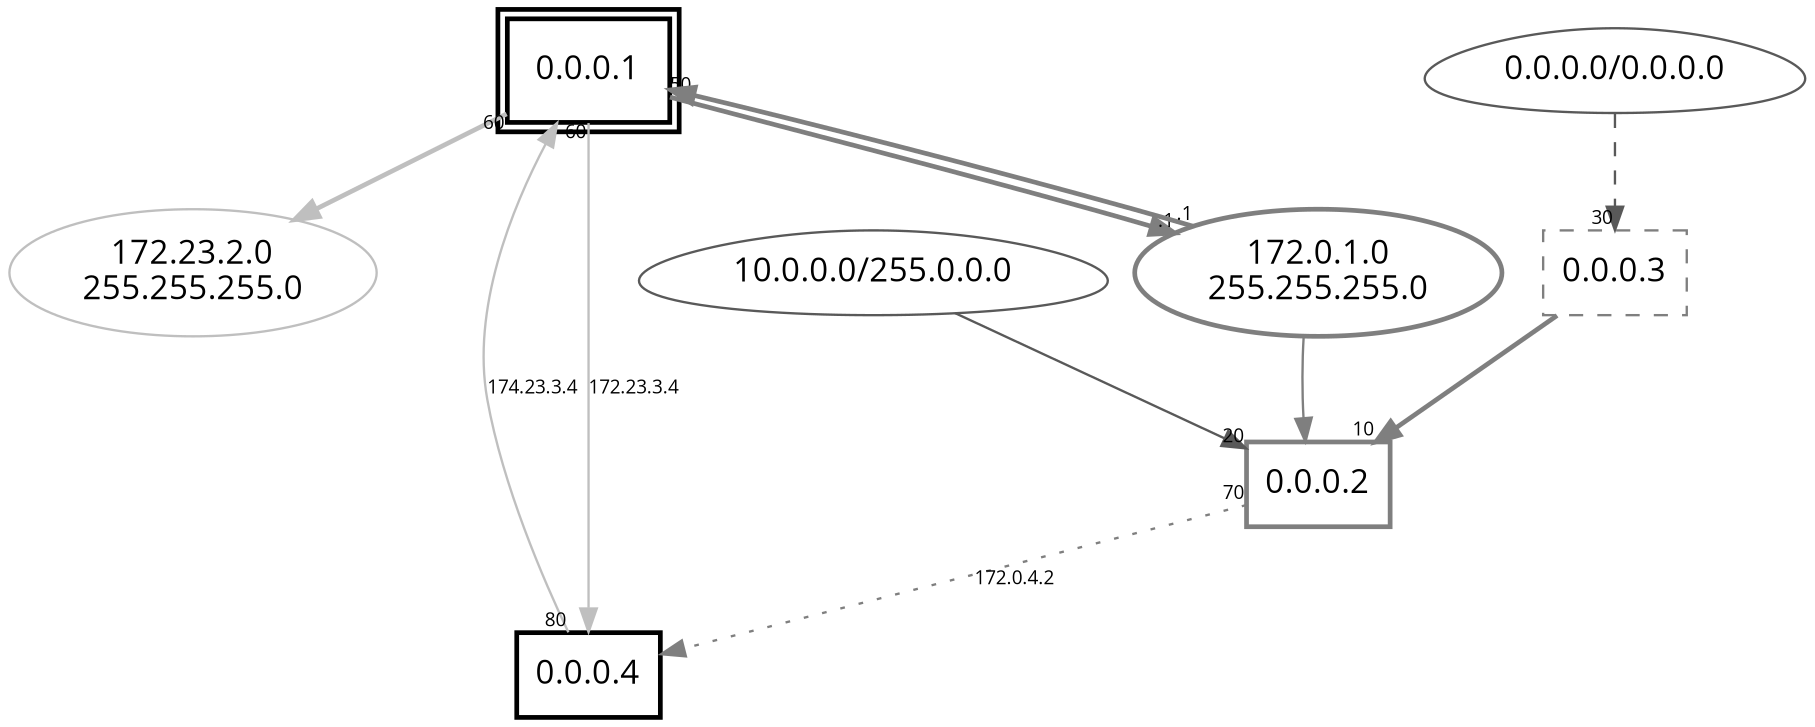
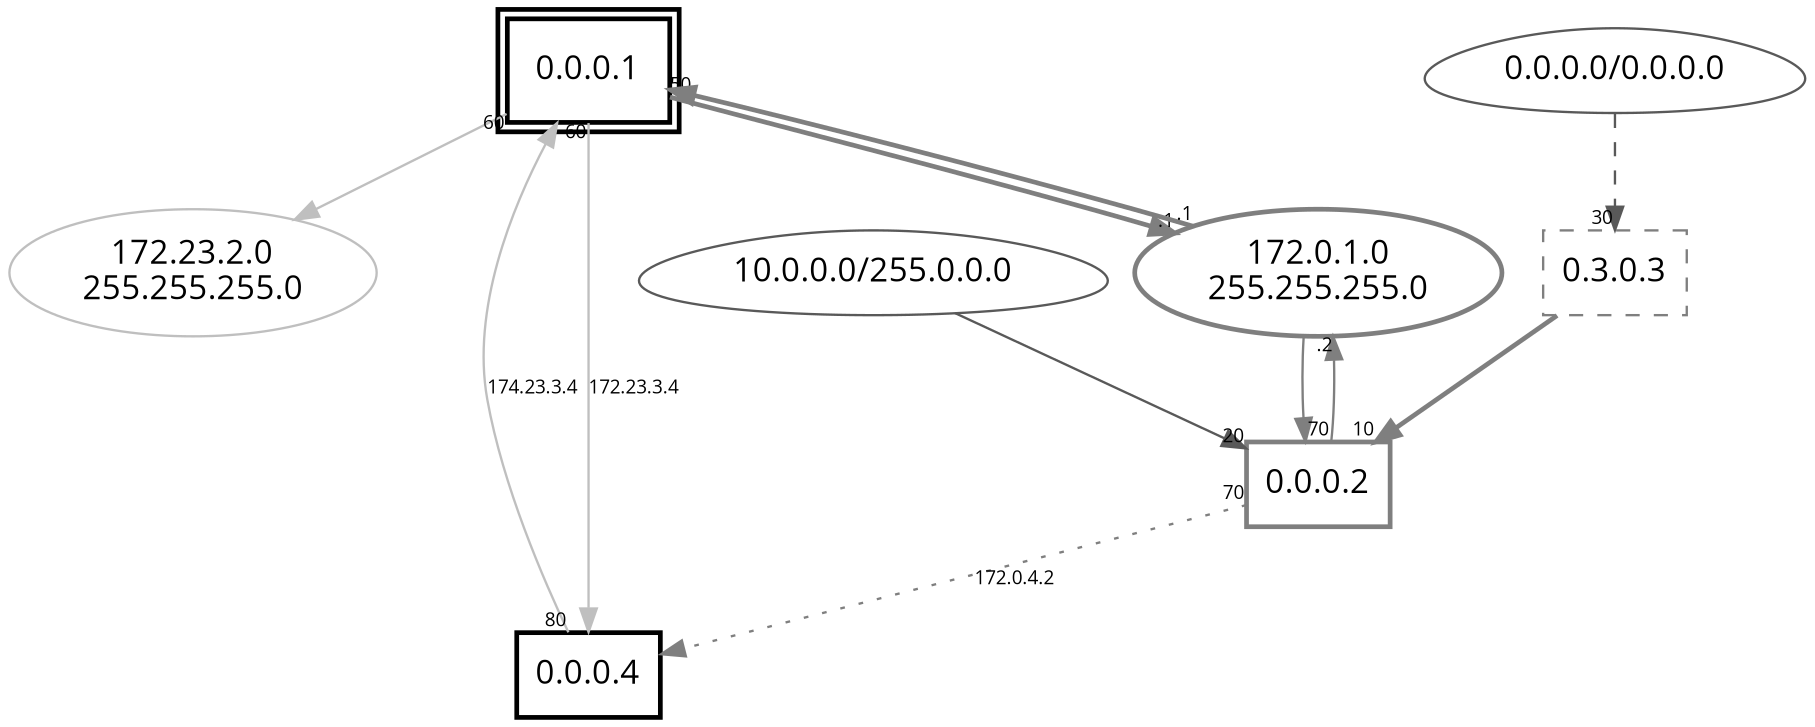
(411, 161) -> (411, 161)
(1615, 273) -> (1615, 273)
none -> (1334, 401)
